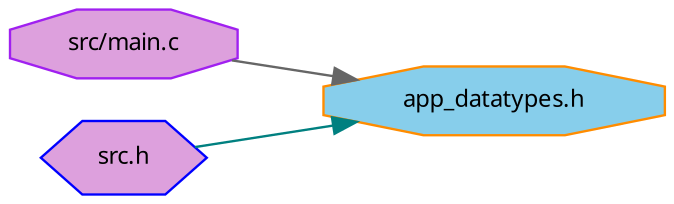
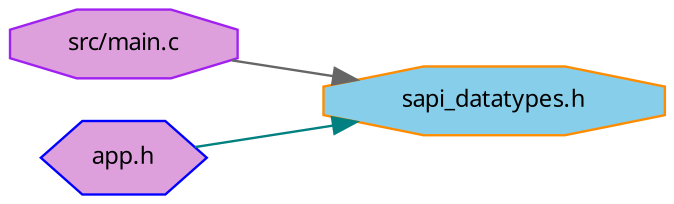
(494, 101) -> (494, 101)
(124, 158) -> (124, 158)
